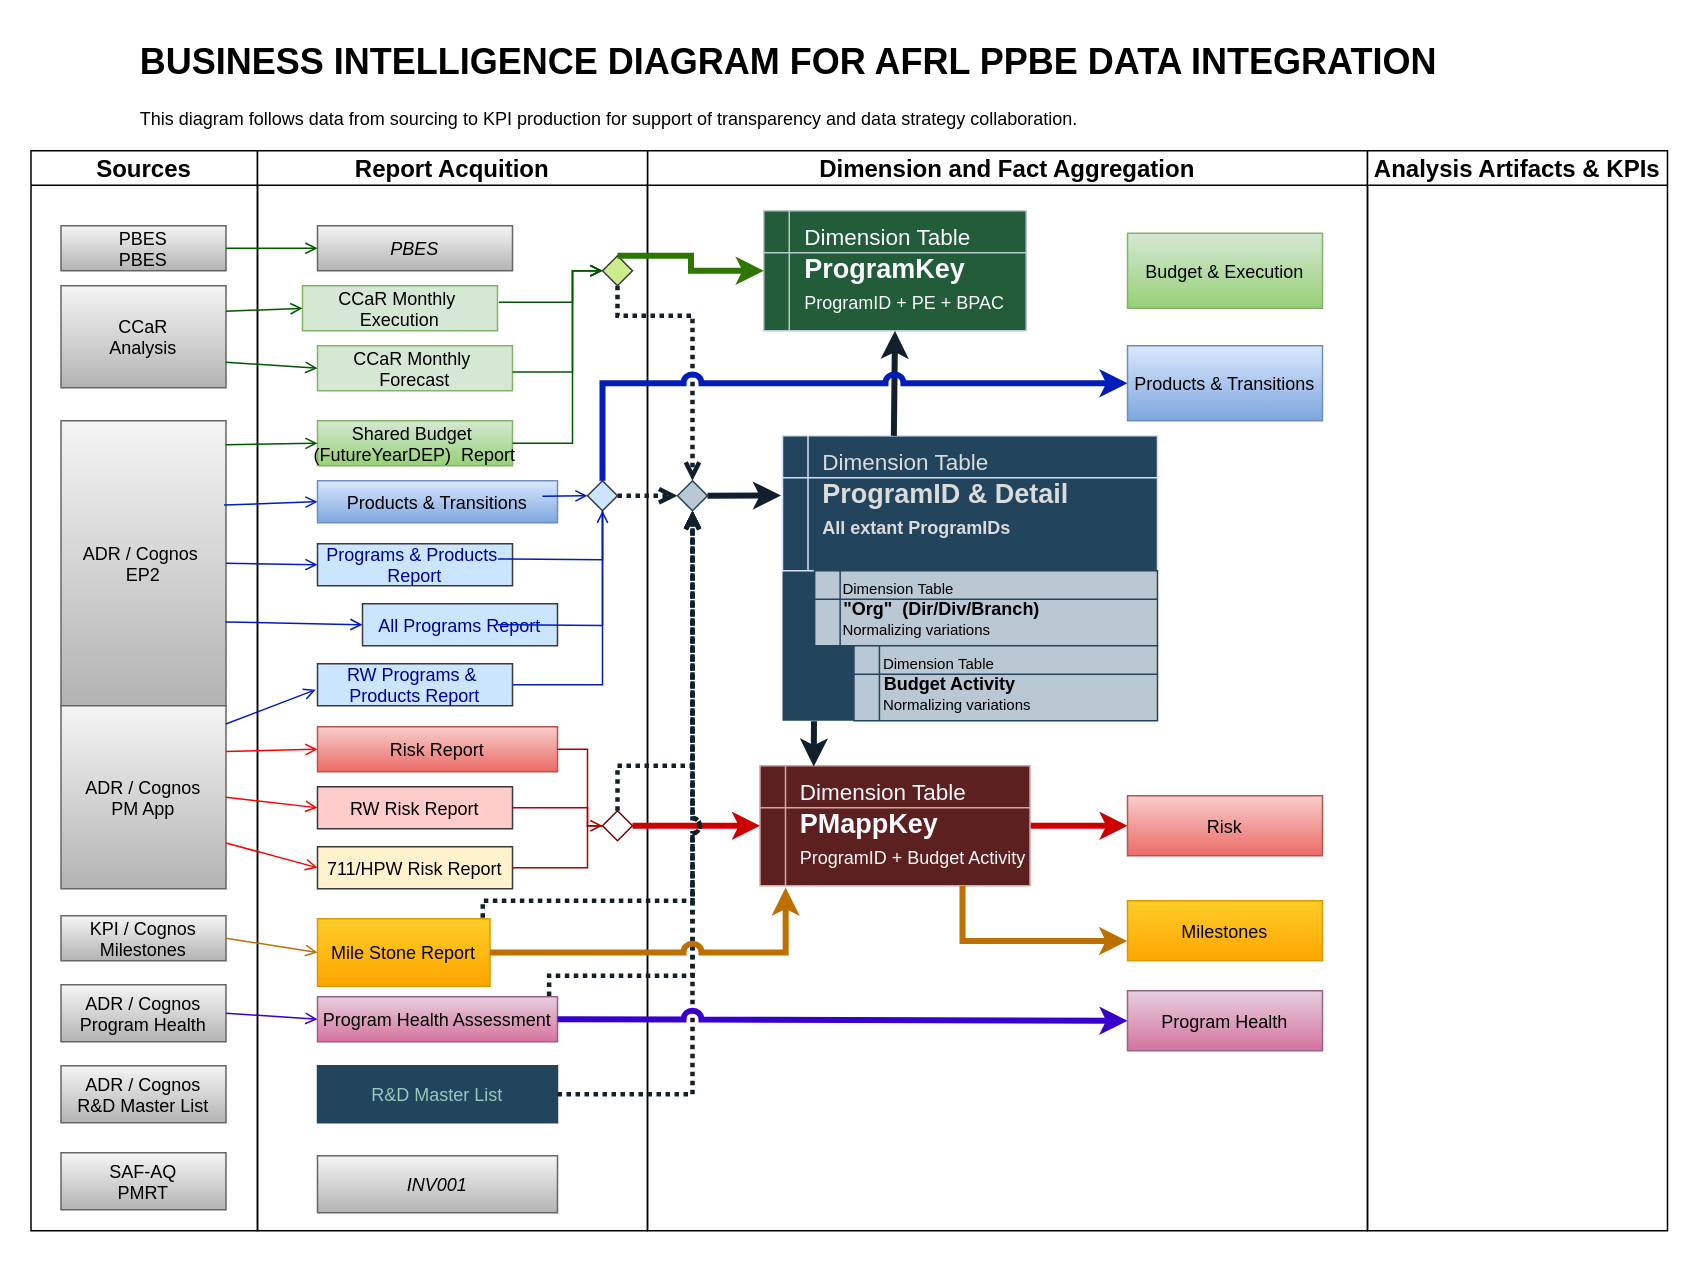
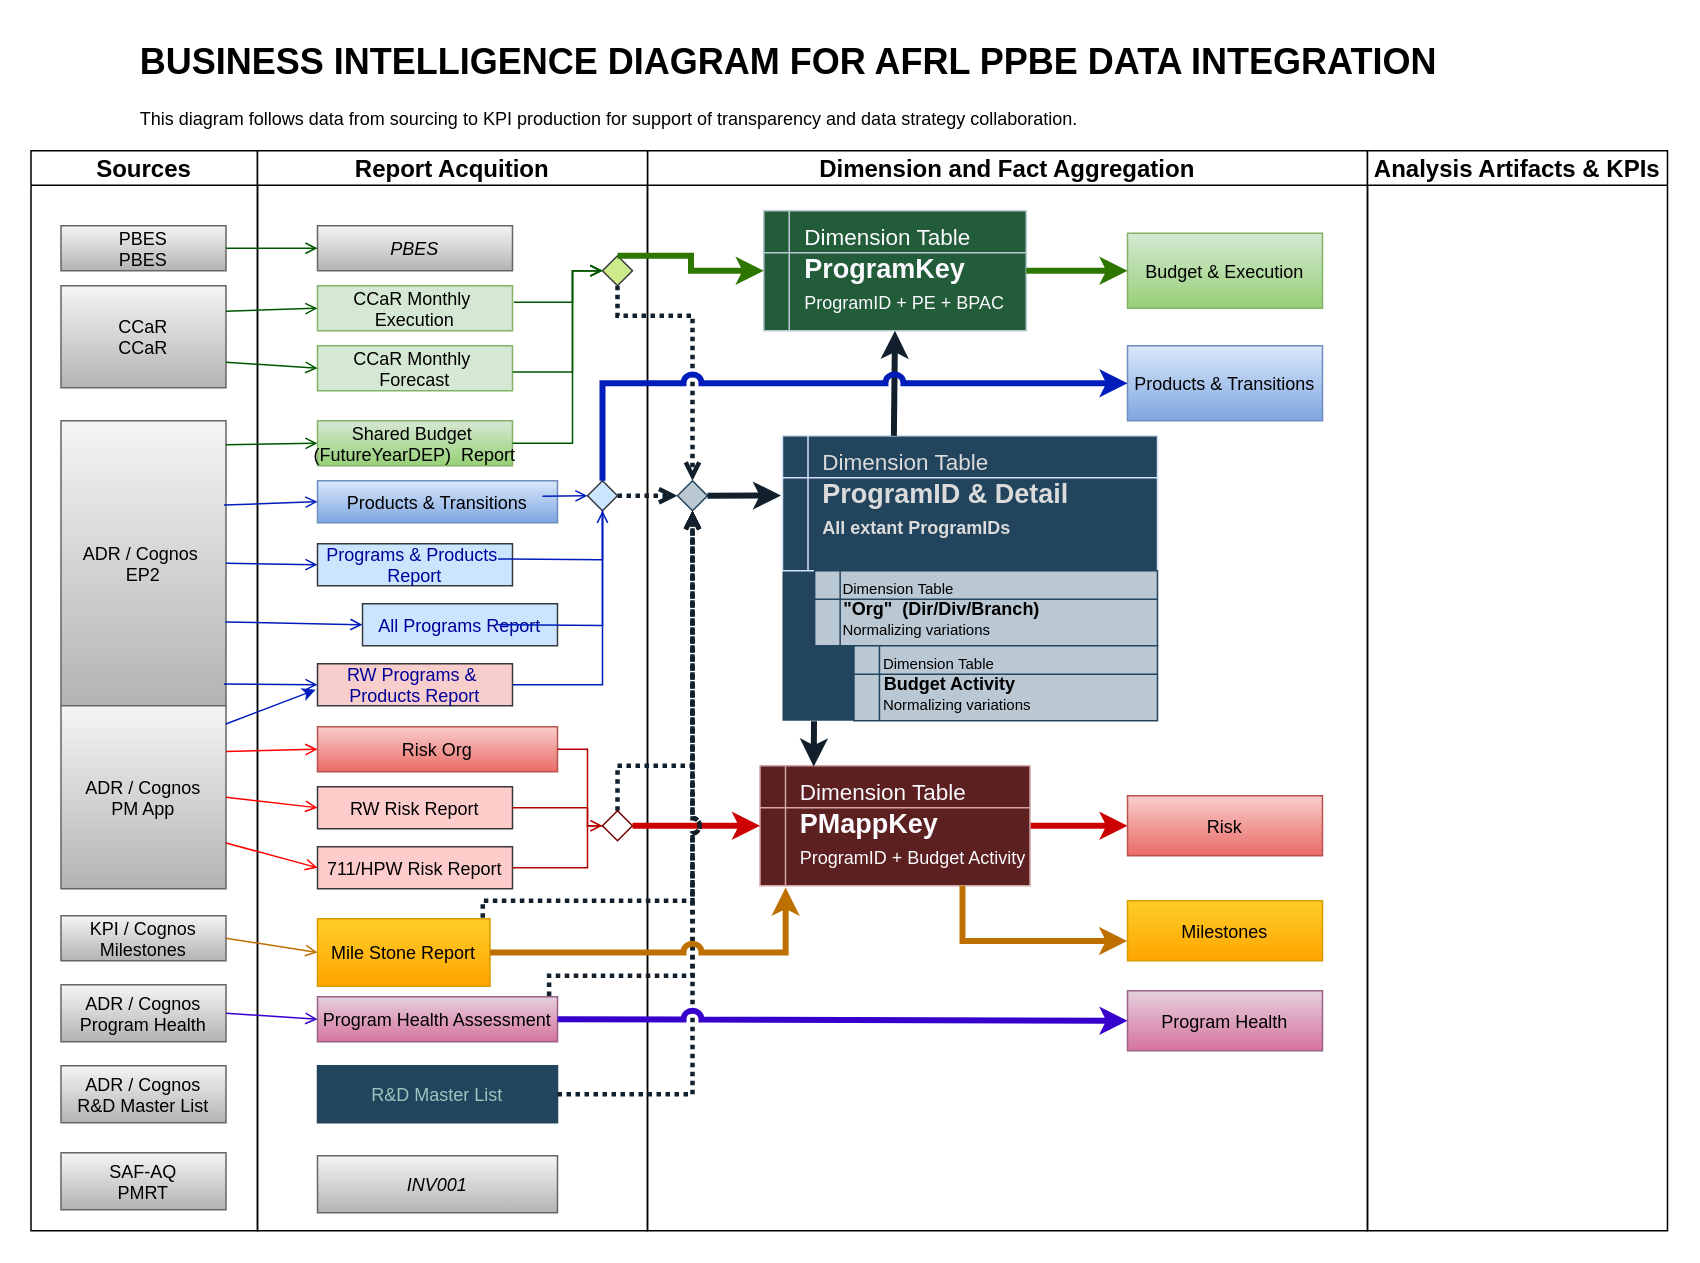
none -> (1067, 271)
(400, 308) -> (415, 308)
(143, 327) -> (143, 327)
none -> (269, 684)
(415, 685) -> (415, 685)
(308, 693) -> (305, 694)
(437, 750) -> (437, 750)
(415, 868) -> (415, 868)
